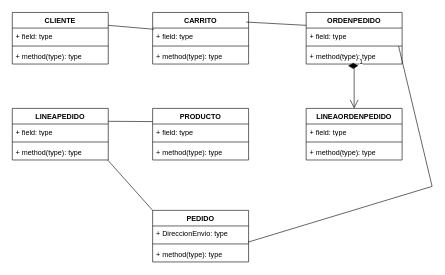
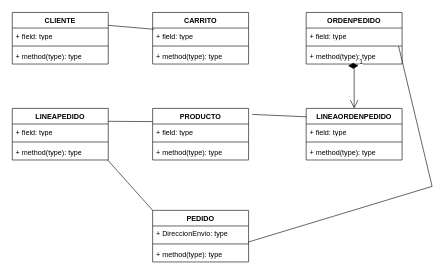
(276, 24) -> none
none -> (280, 116)
